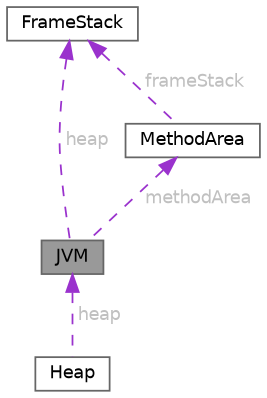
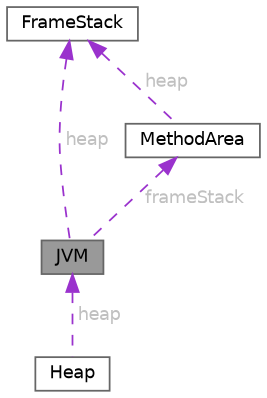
(193, 82) -> (164, 82)
(196, 199) -> (193, 199)
